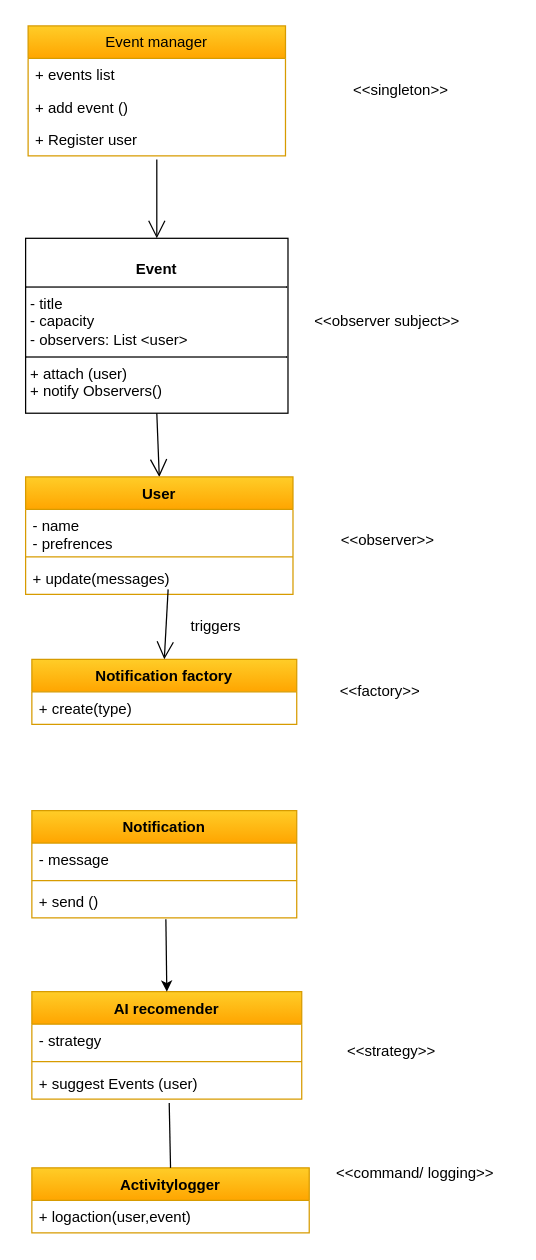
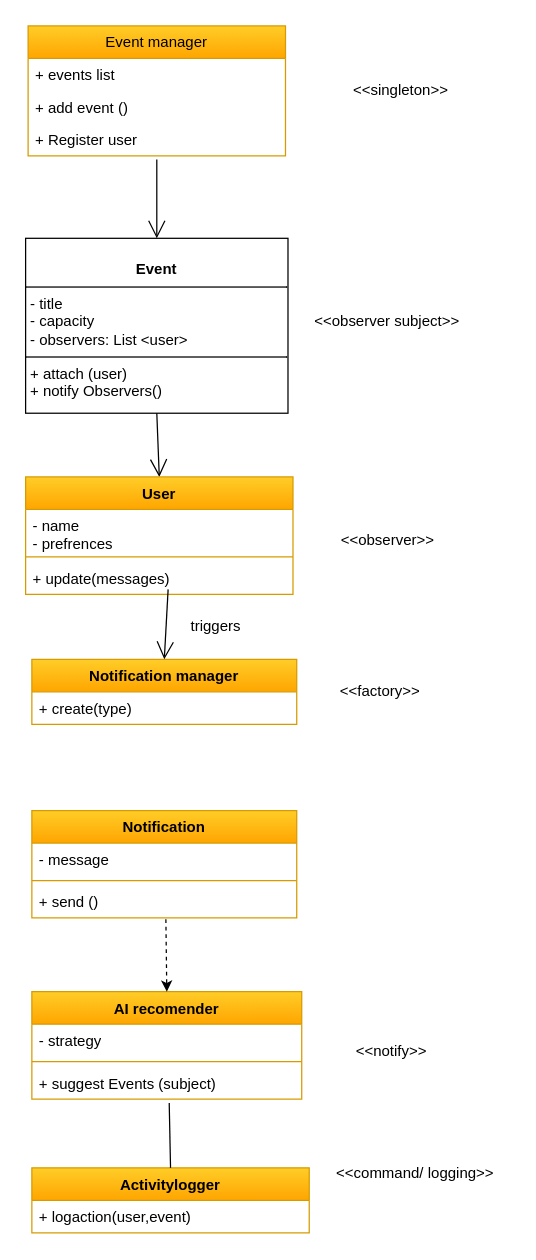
(164, 677) -> (164, 677)
(166, 951) -> (166, 951)
(392, 1052) -> (392, 1052)
(130, 1085) -> (143, 1085)
